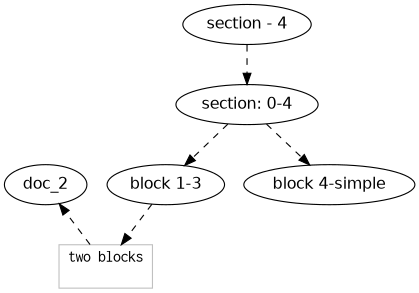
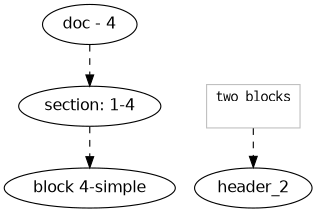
(247, 24) -> (90, 24)
(247, 105) -> (90, 106)
(46, 185) -> (253, 188)
(166, 185) -> none
